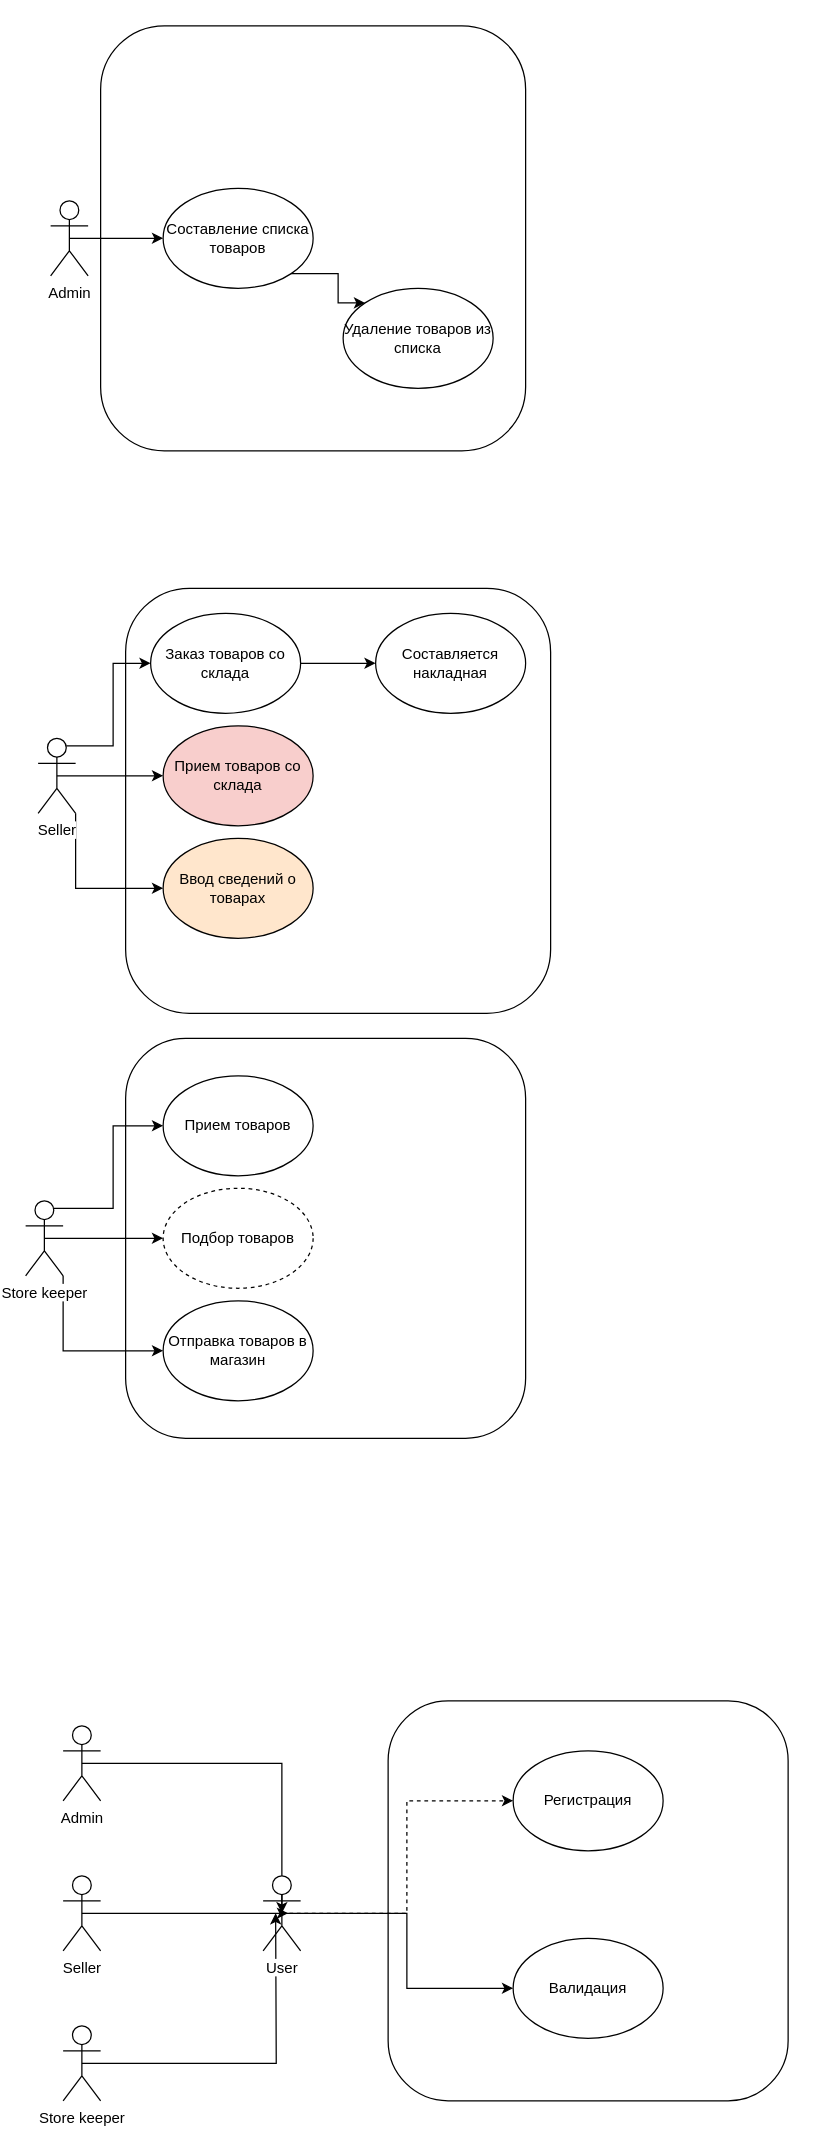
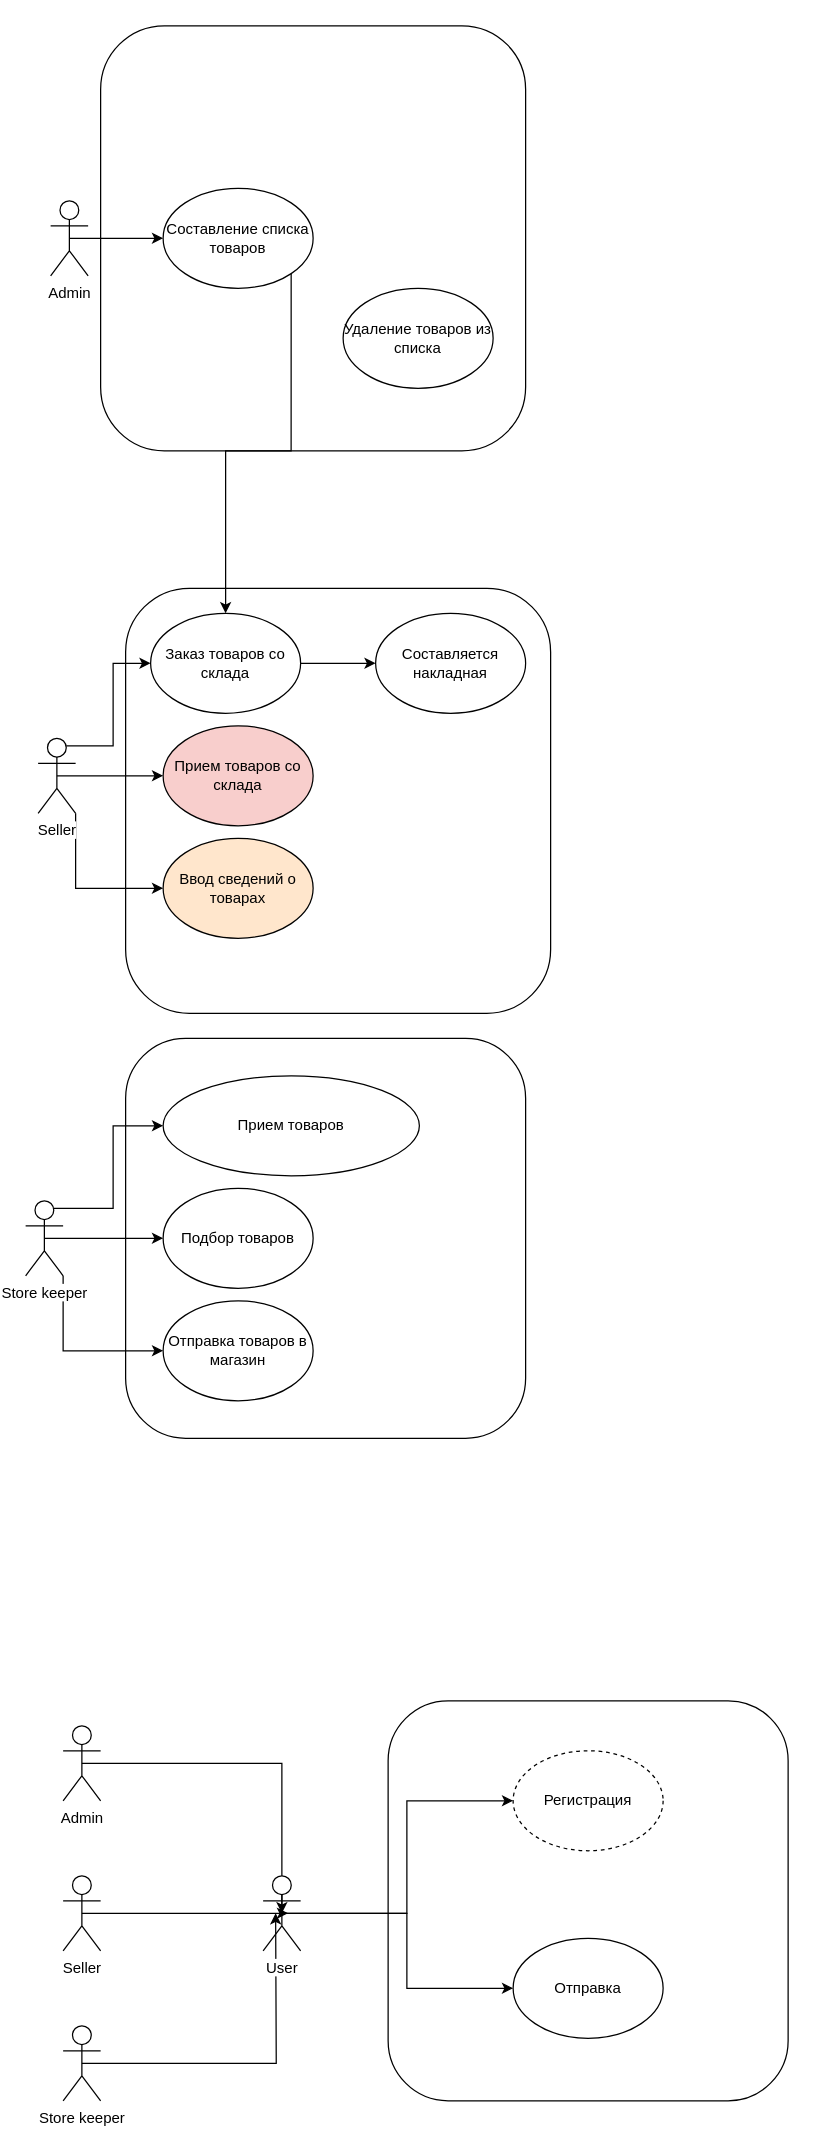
(338, 275) -> (291, 364)
(238, 1126) -> (291, 1126)
(238, 1238) -> (238, 1238)
(588, 1801) -> (588, 1801)
(407, 1808) -> (407, 1808)
(588, 1988) -> (588, 1988)
